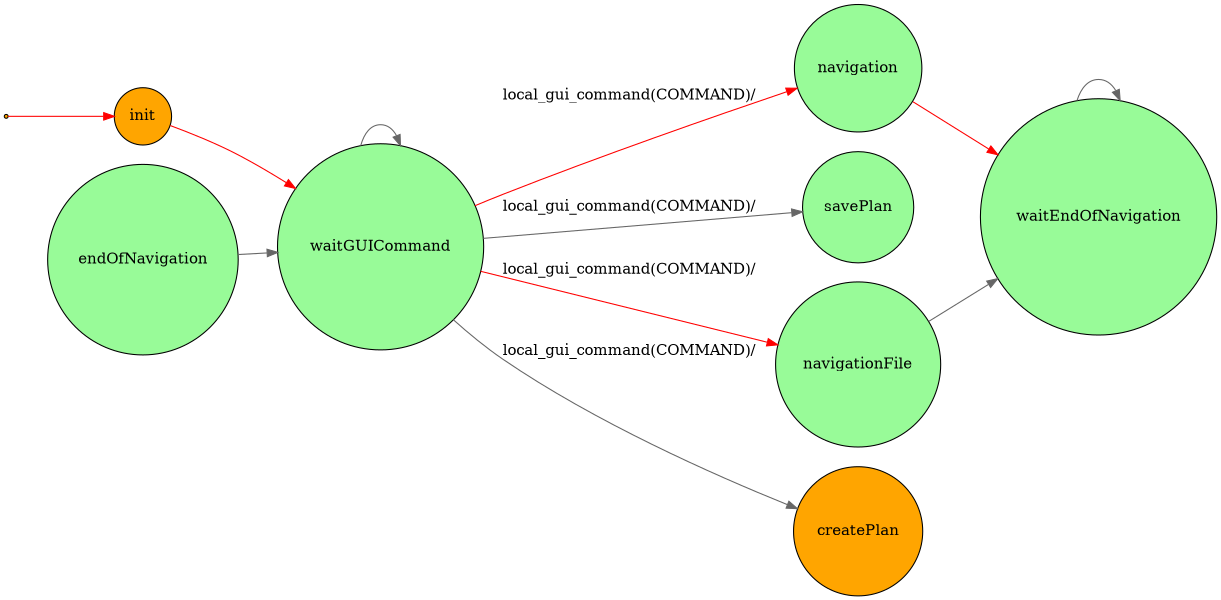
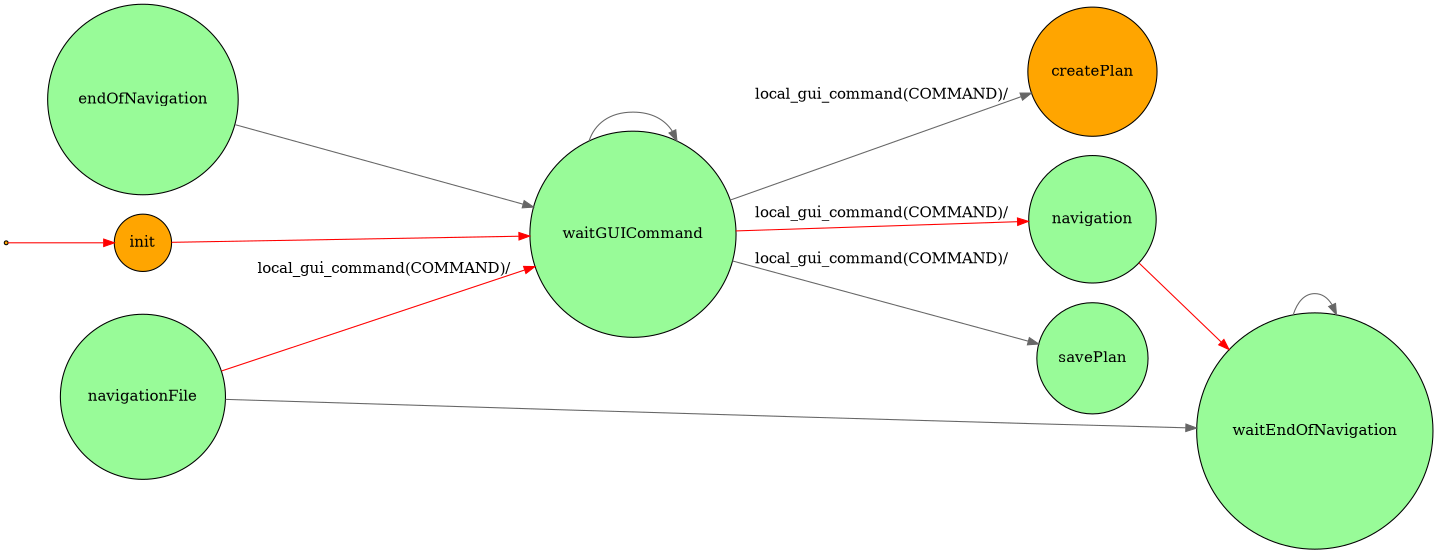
(624, 307) -> (373, 320)
